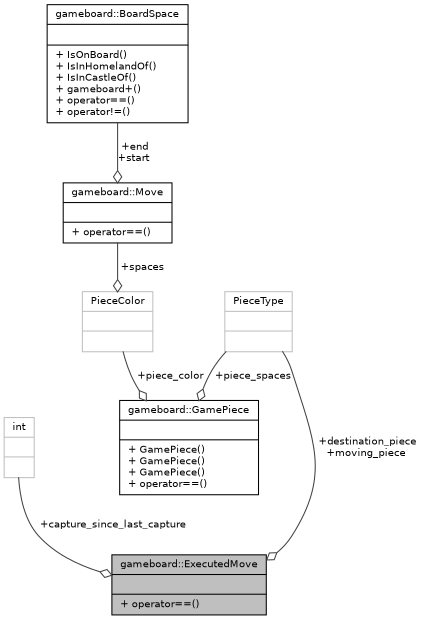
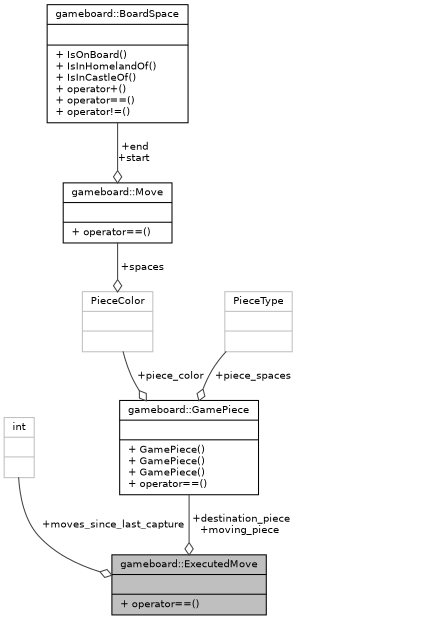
(98, 89) -> (91, 89)
(315, 455) -> (189, 518)
(112, 525) -> (112, 525)
